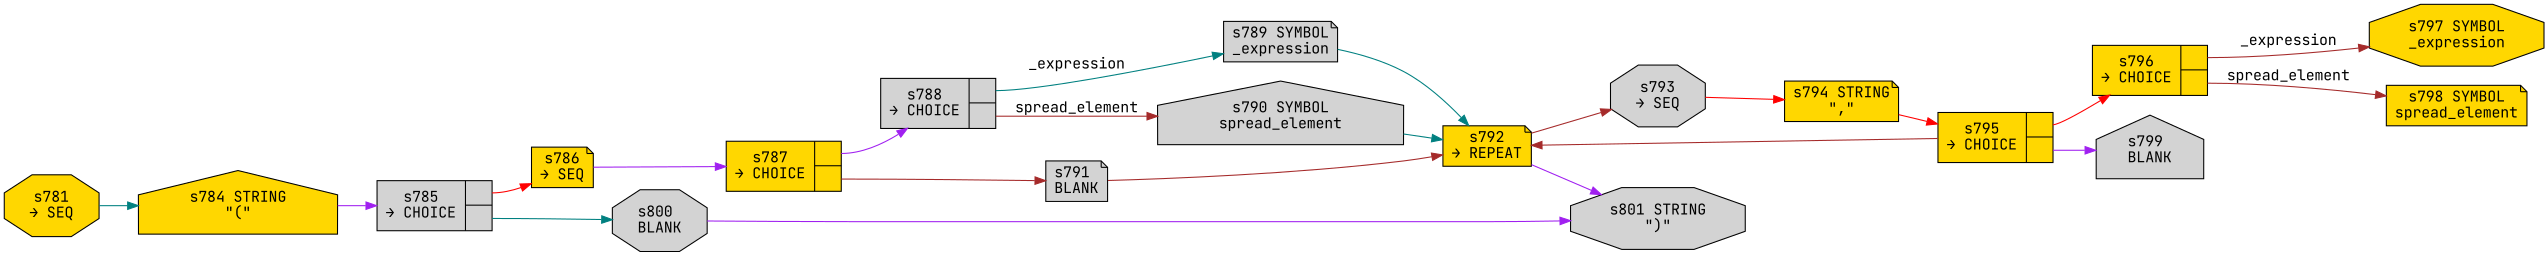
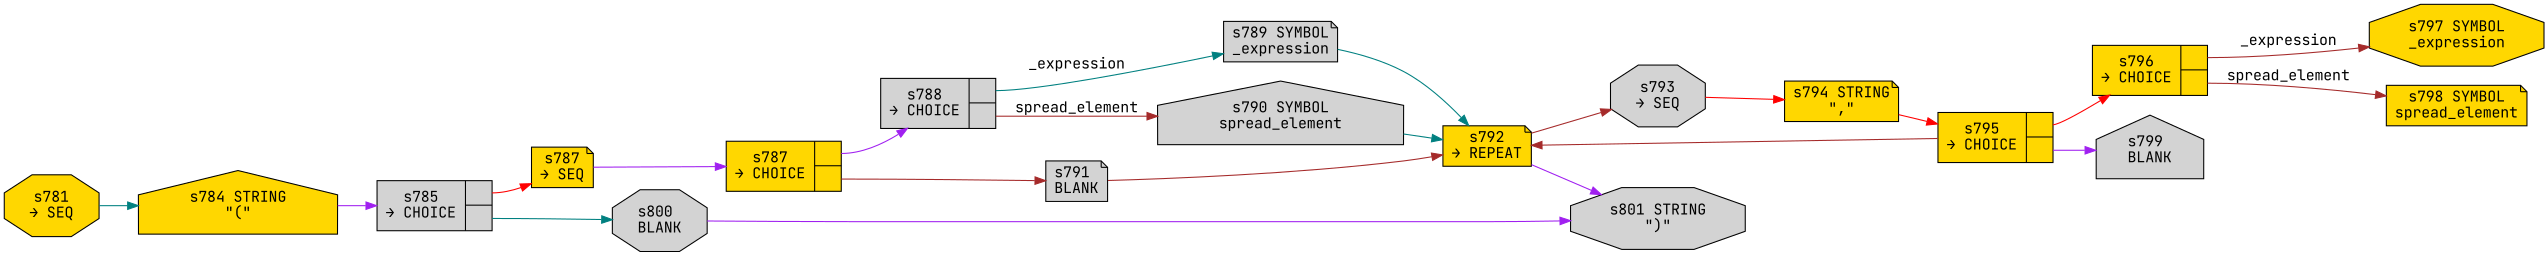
(562, 167) -> (562, 167)
